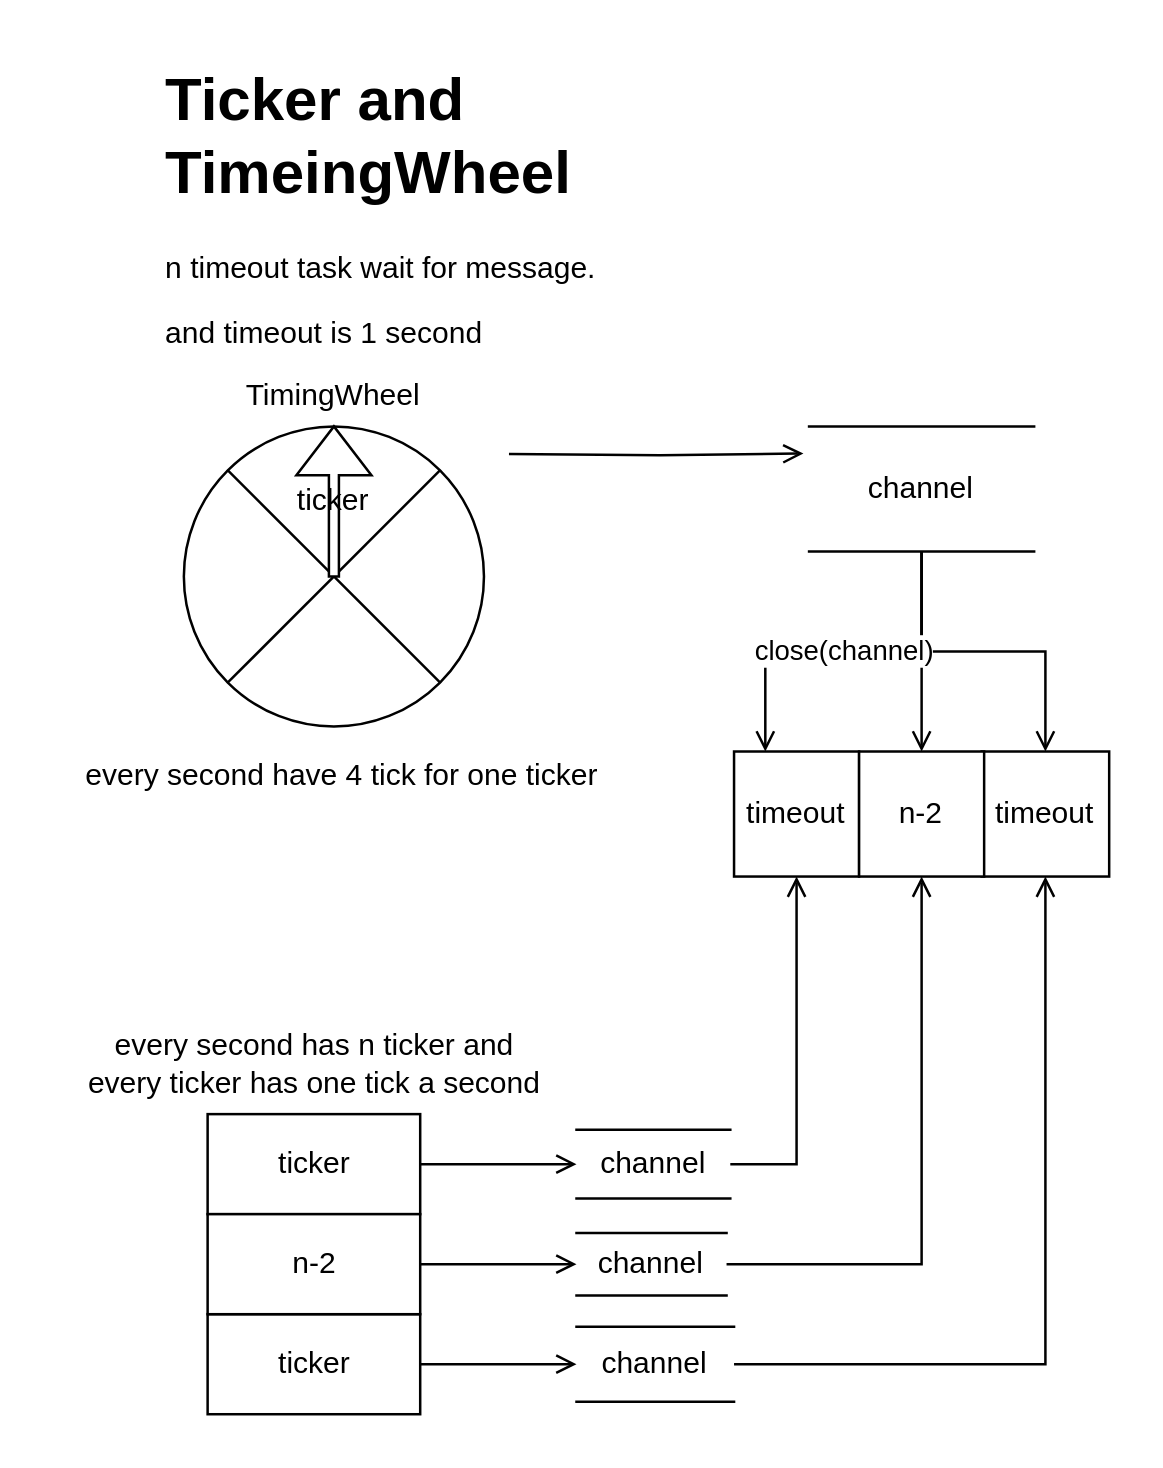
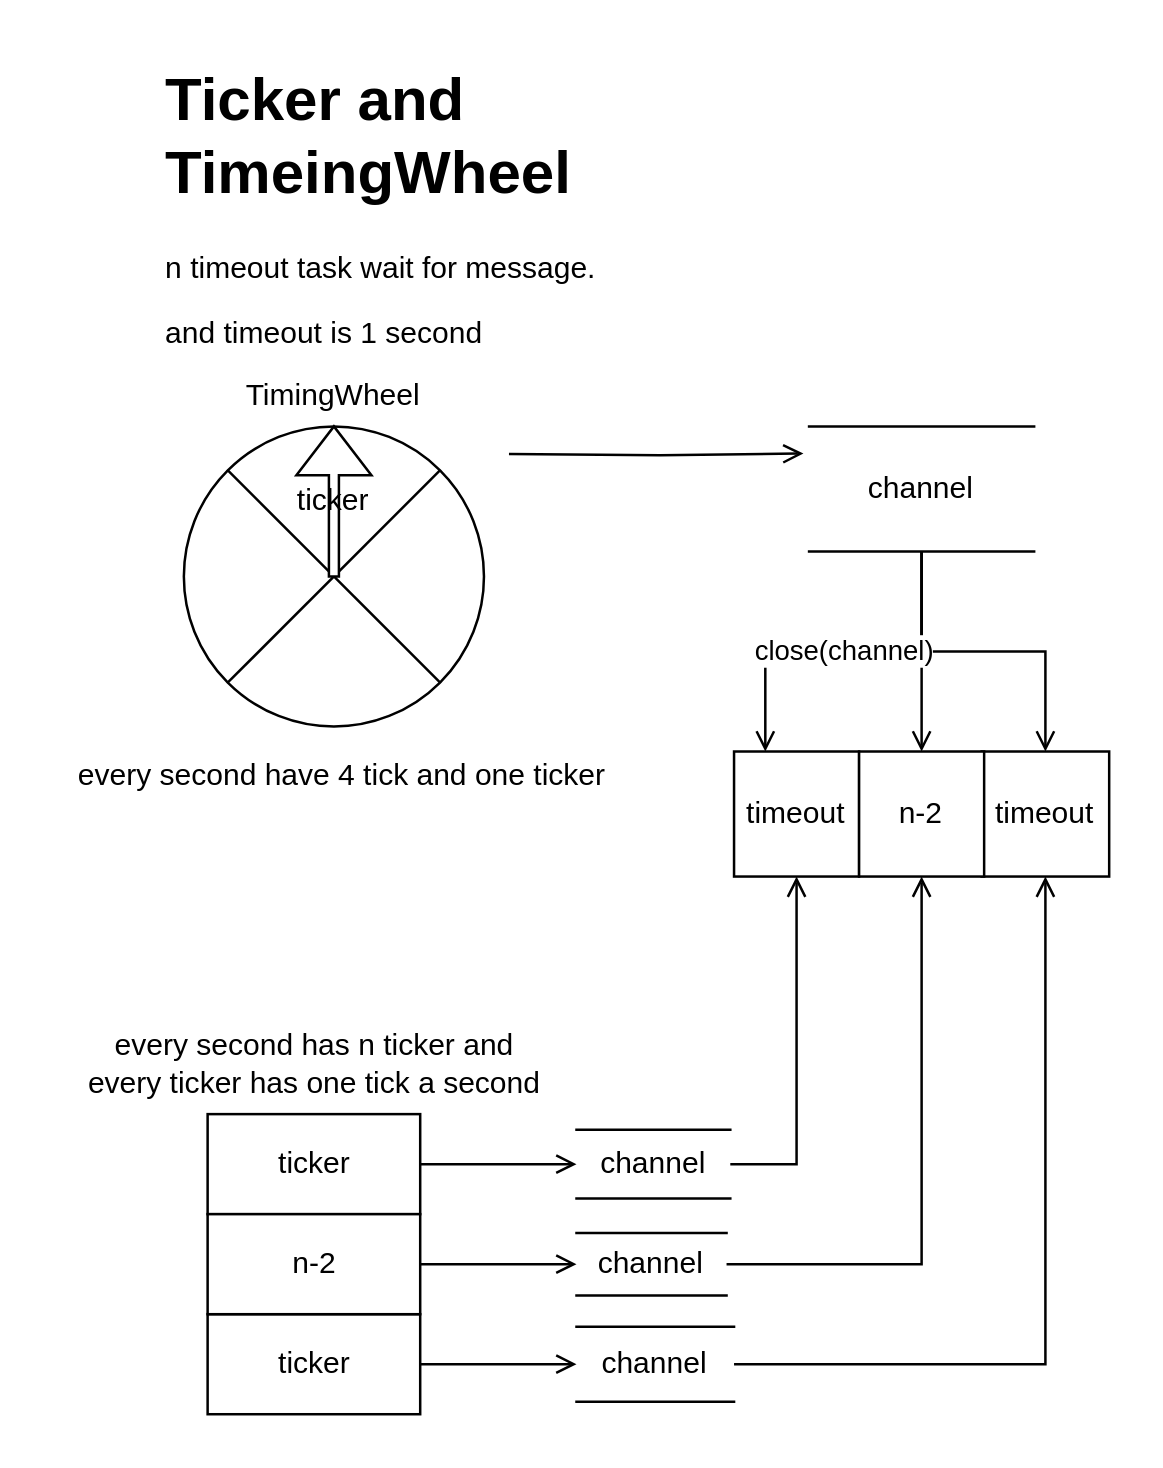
(343, 776) -> (343, 776)
